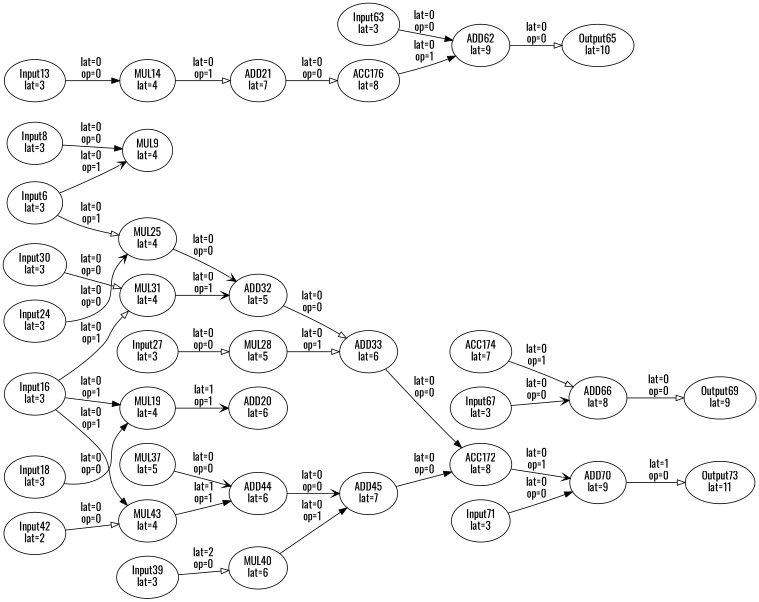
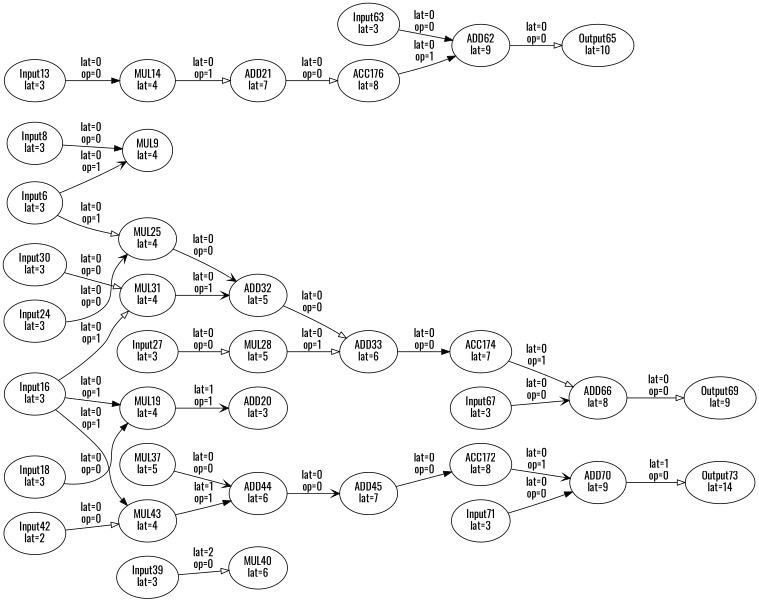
(420, 406) -> (420, 352)
(258, 408) -> (258, 408)
(720, 483) -> (720, 483)
(310, 533) -> none
